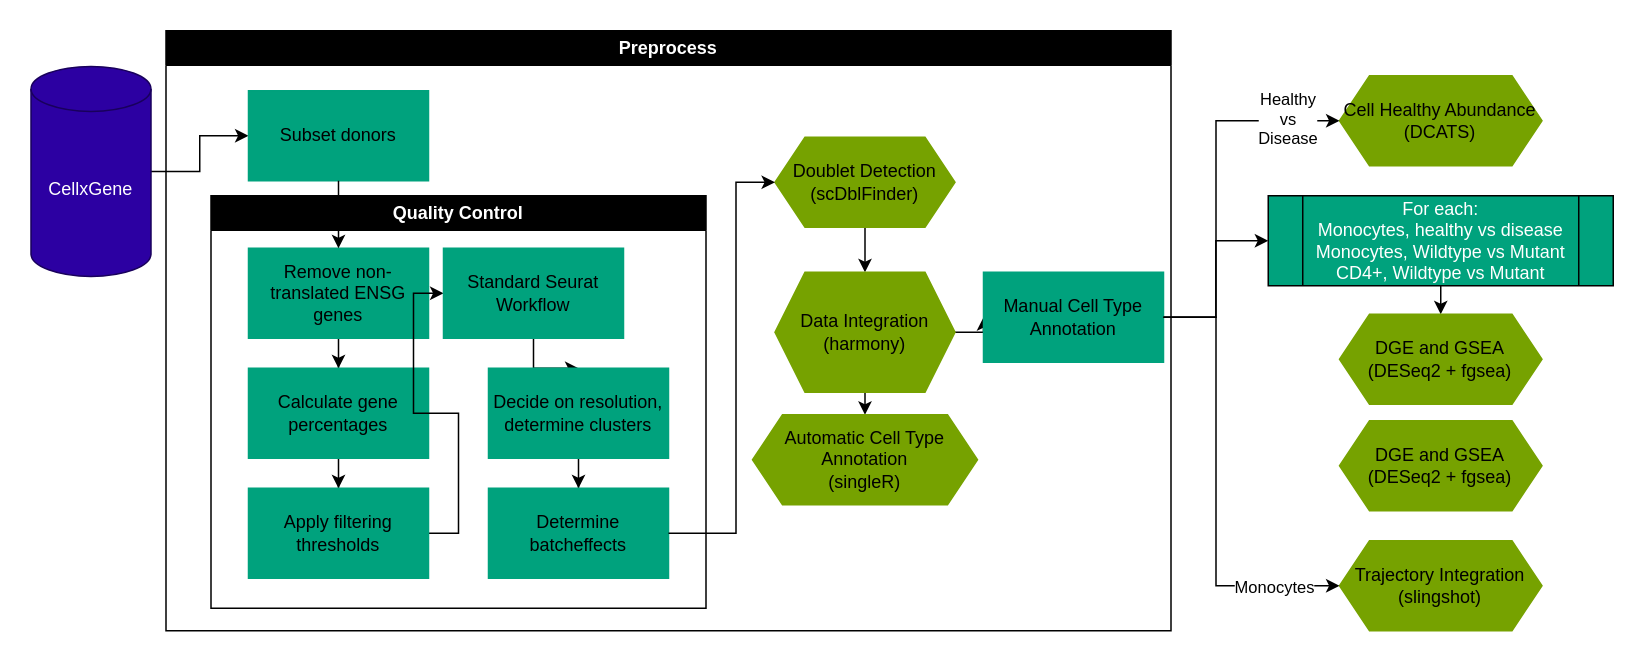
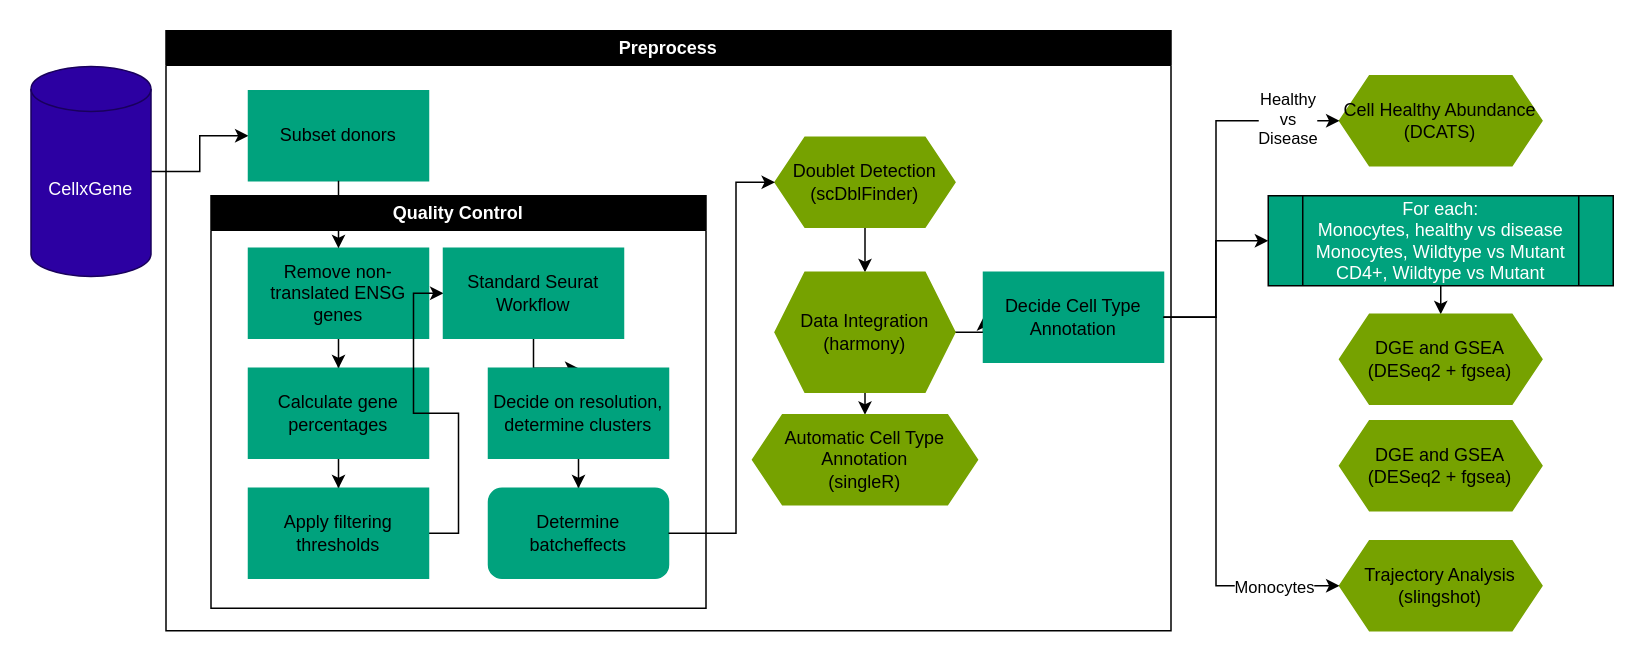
(1073, 317) -> (1073, 317)
(578, 533) -> (578, 533)
(1440, 586) -> (1440, 586)
